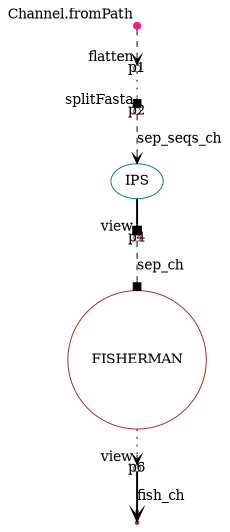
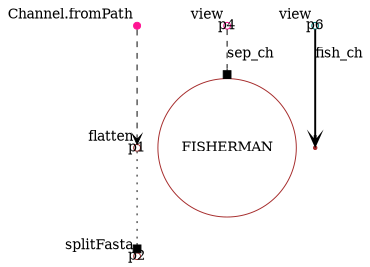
(137, 181) -> none
(137, 442) -> none
